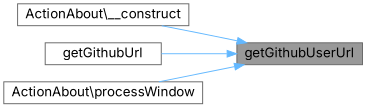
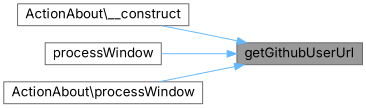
(103, 54) -> (103, 54)
